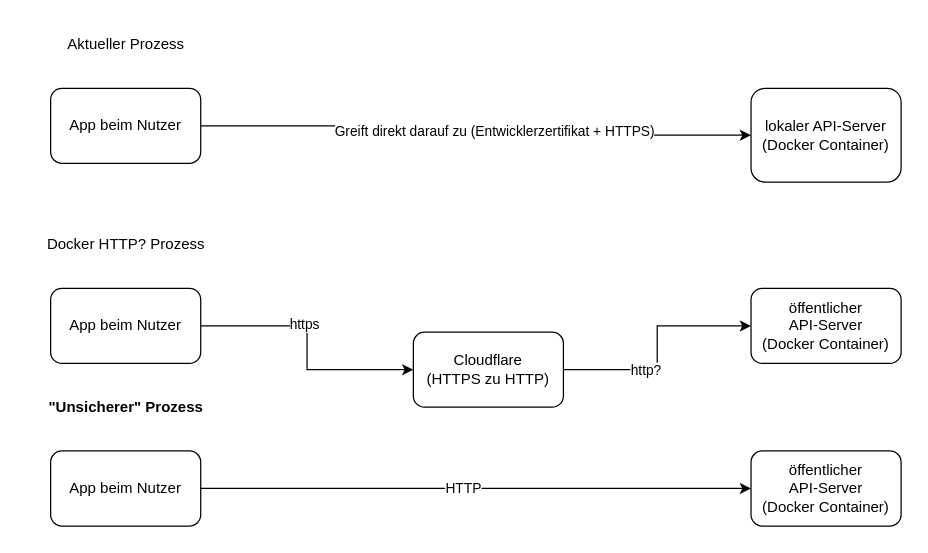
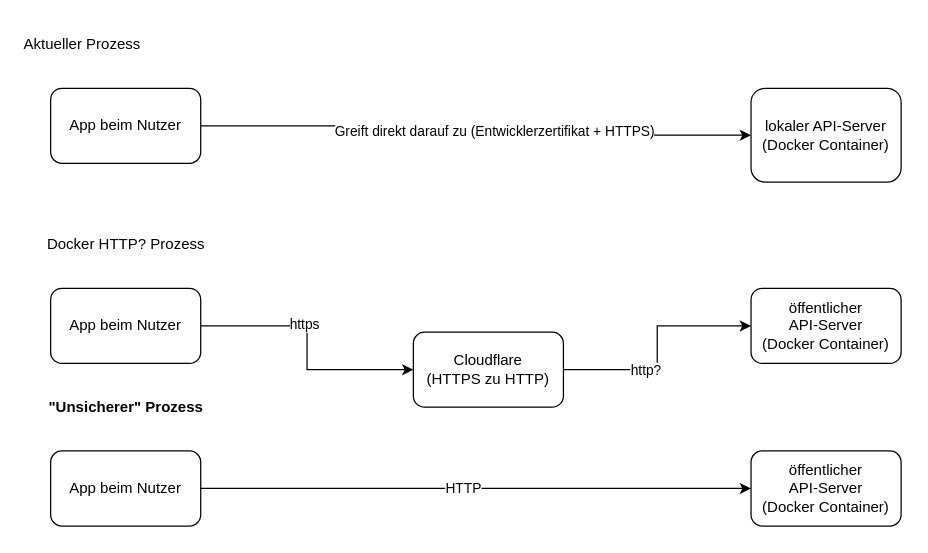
(126, 44) -> (82, 44)
